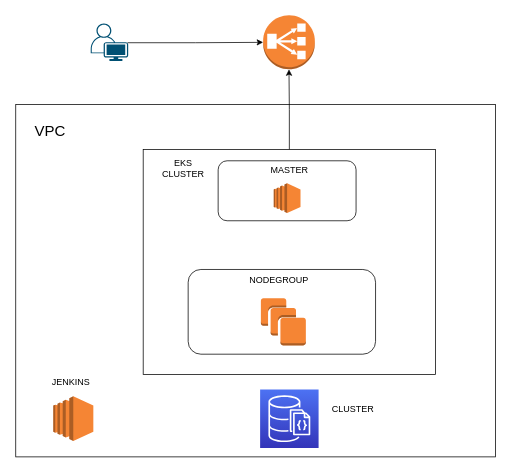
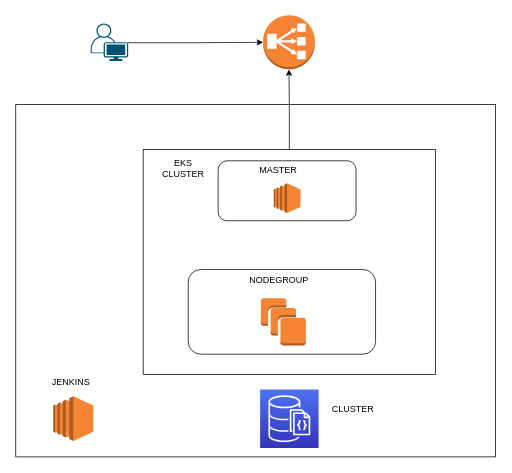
(50, 131) -> none
(290, 171) -> (278, 171)
